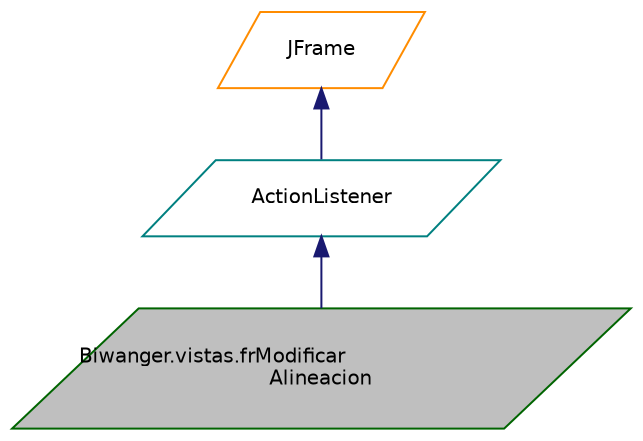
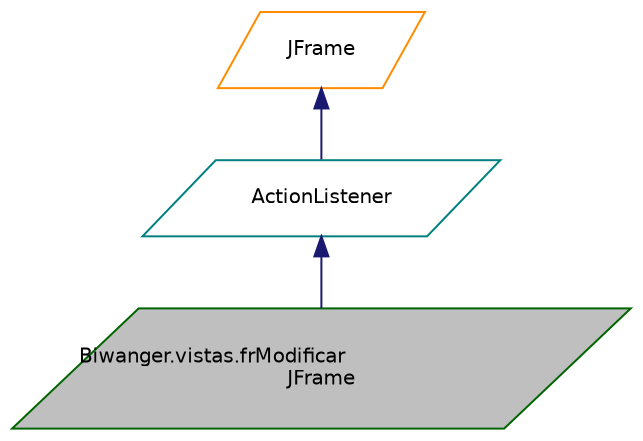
(321, 369) -> (321, 369)
